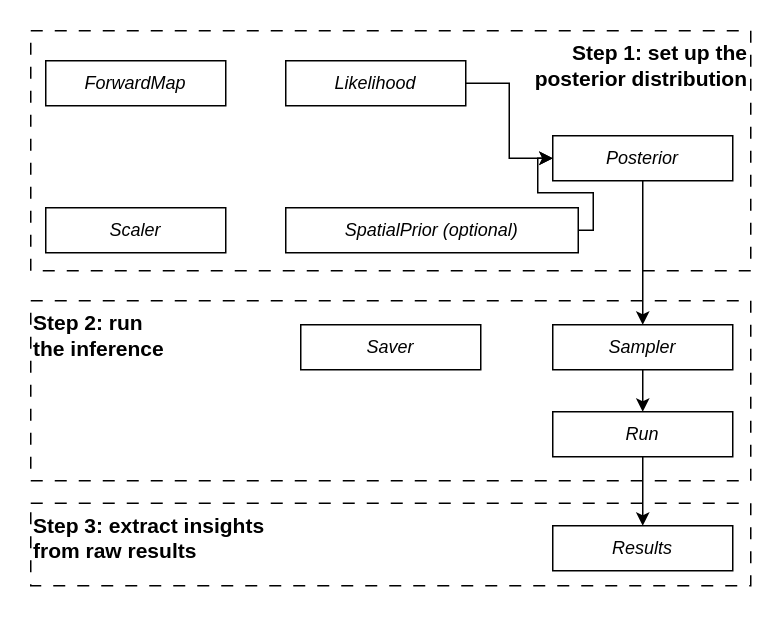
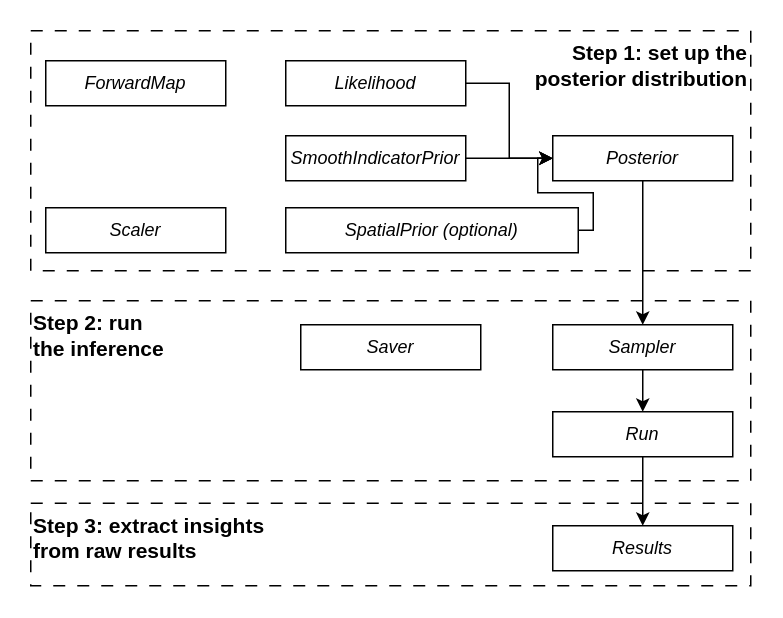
none -> (376, 158)
none -> (486, 158)
